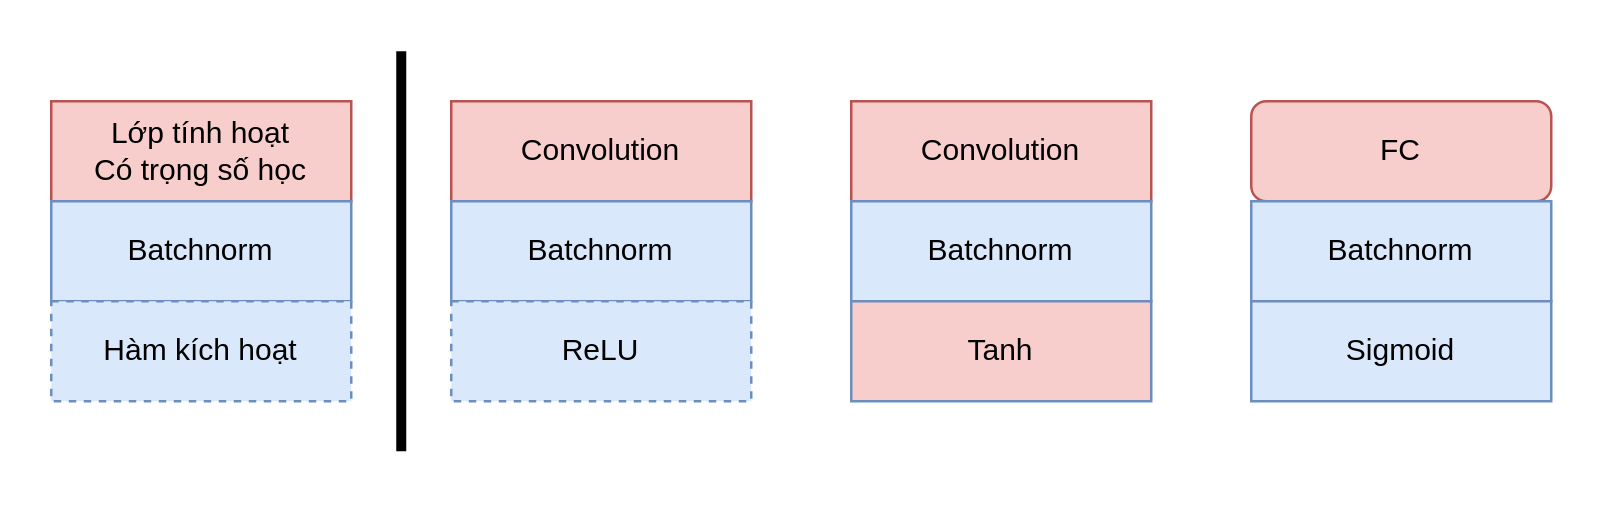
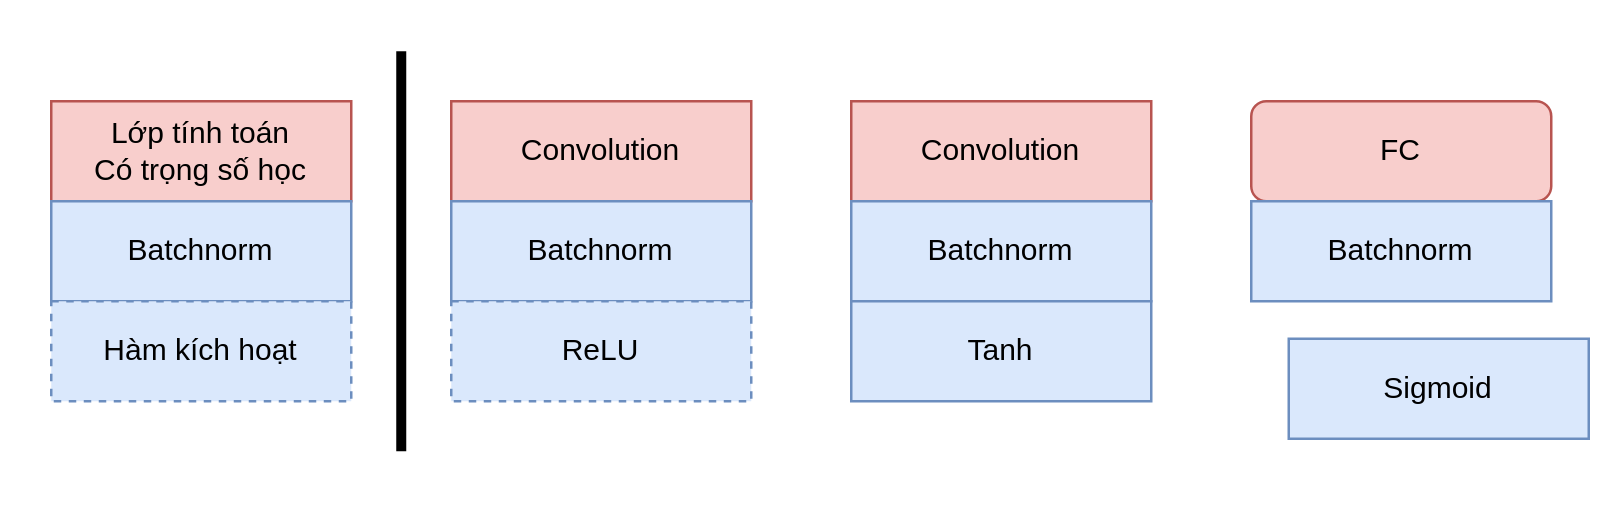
(201, 151) -> (201, 151)
(1001, 351) -> (1001, 351)
(1401, 351) -> (1439, 389)
